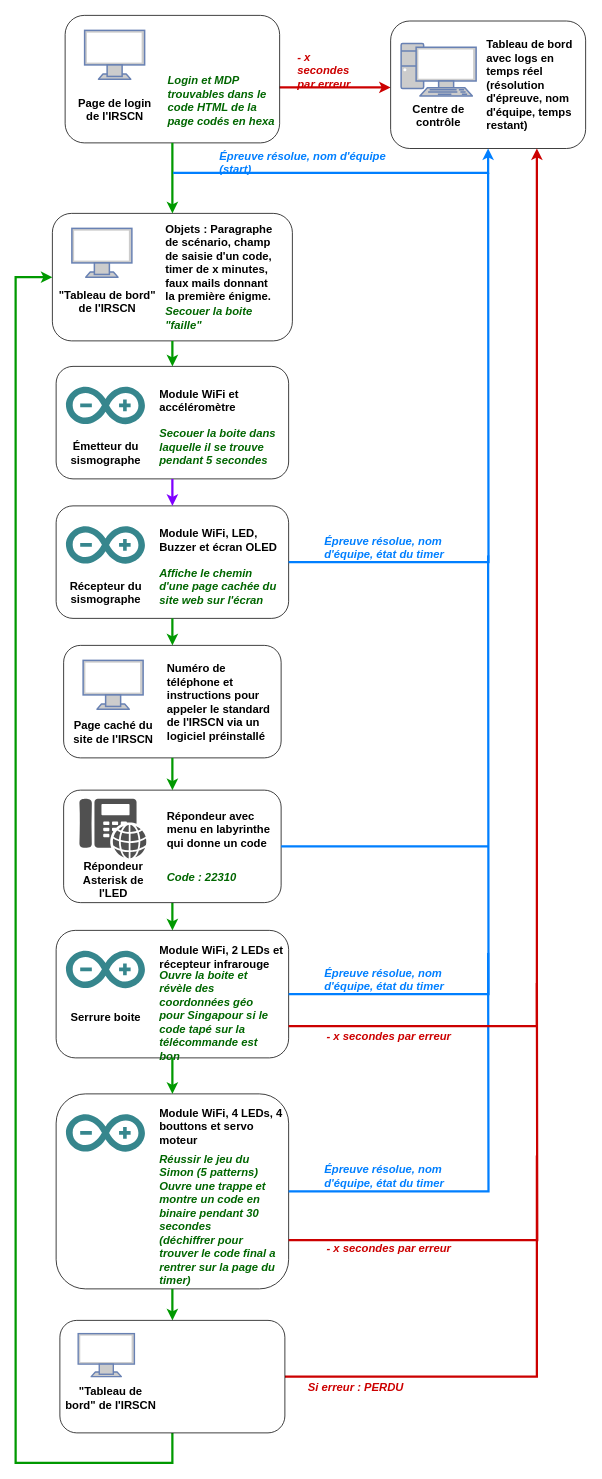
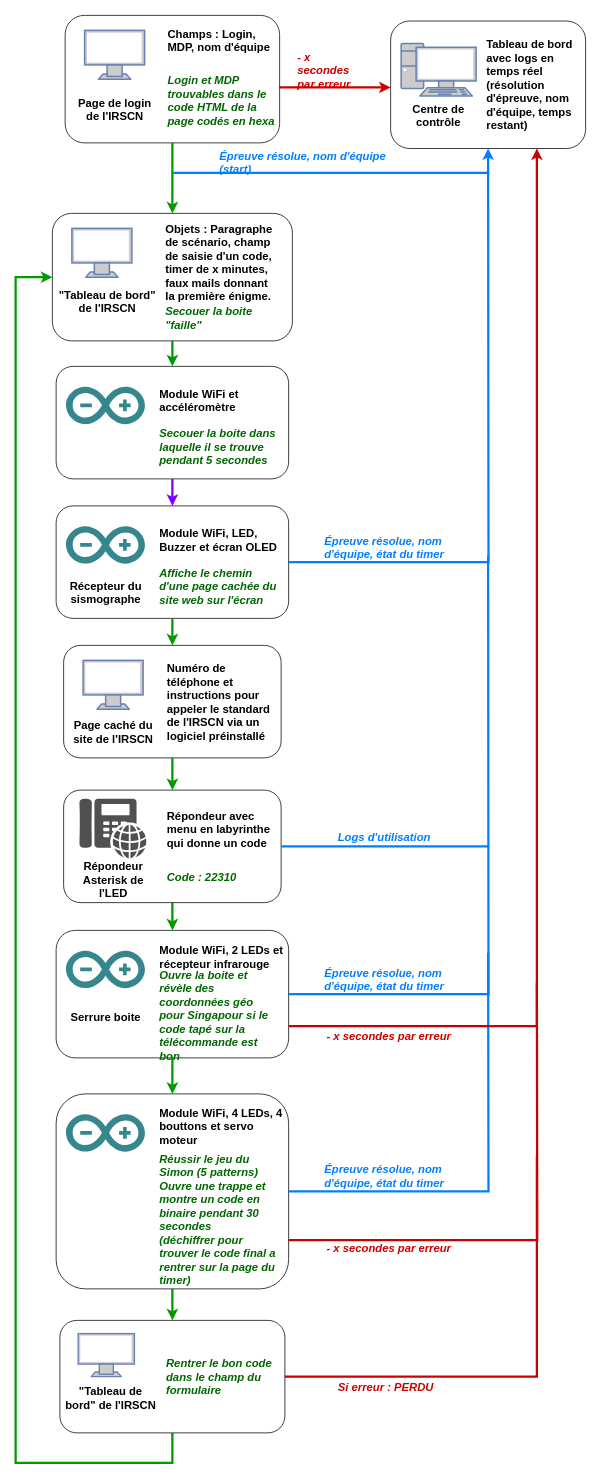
none -> (219, 40)
(105, 452) -> none
none -> (385, 837)
none -> (223, 1377)
(355, 1387) -> (385, 1387)
